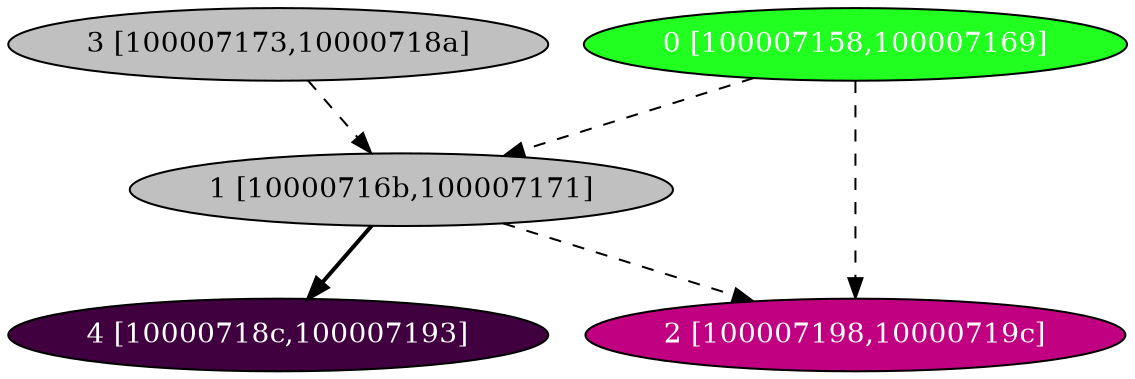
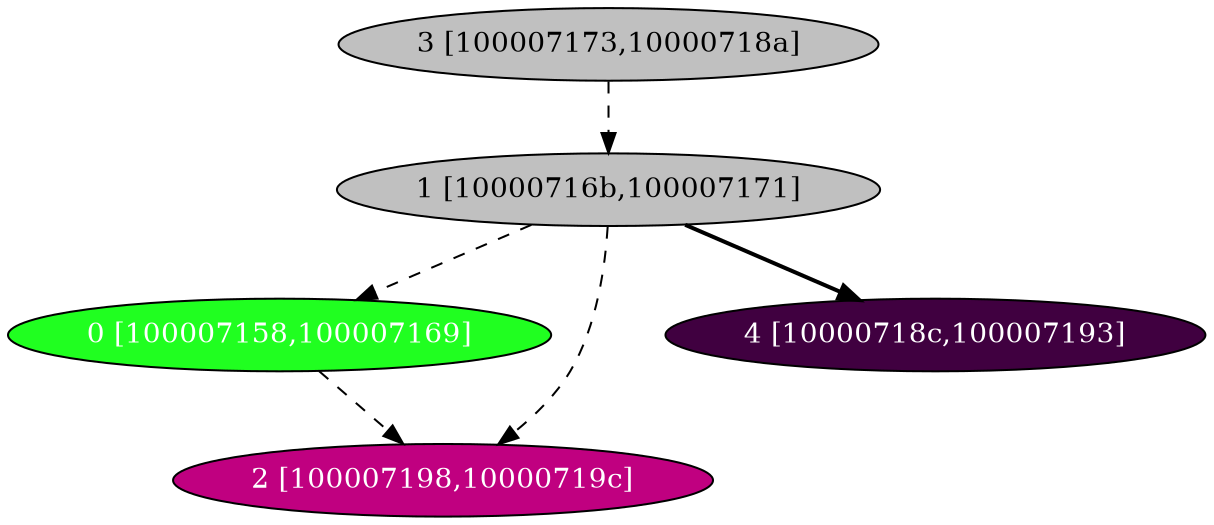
(639, 114) -> (453, 258)
